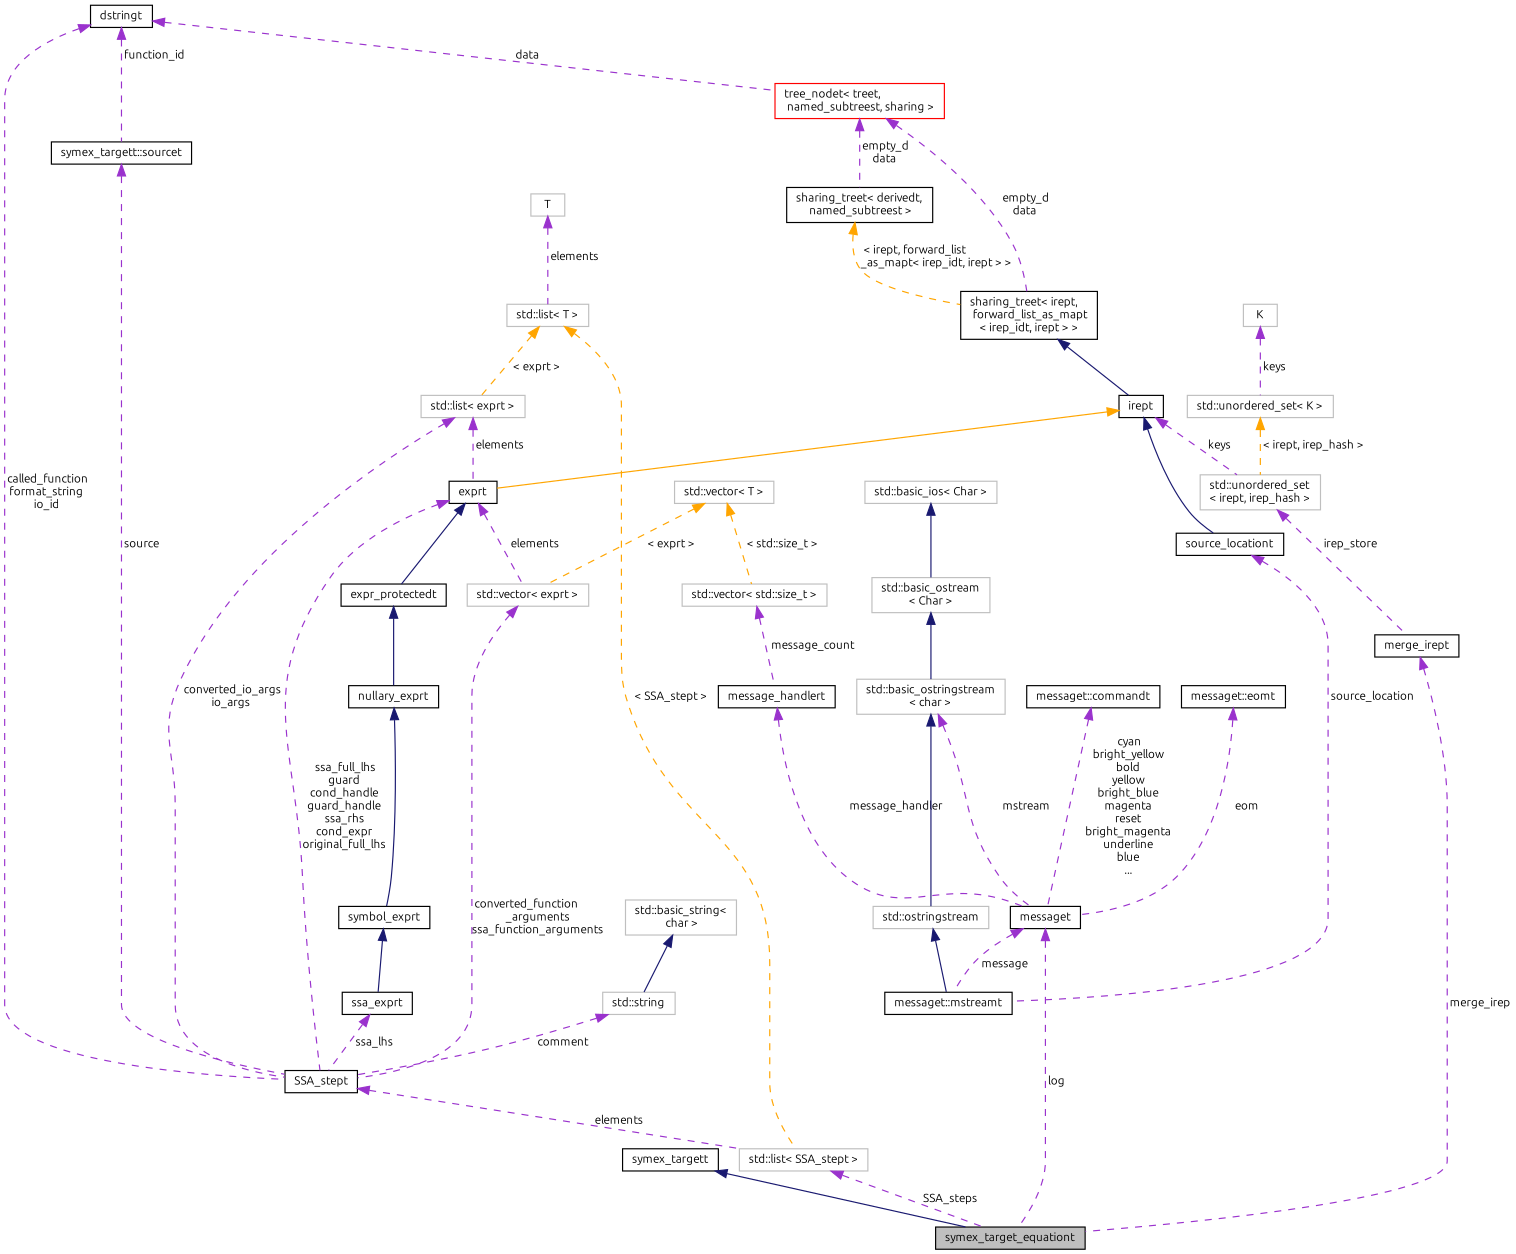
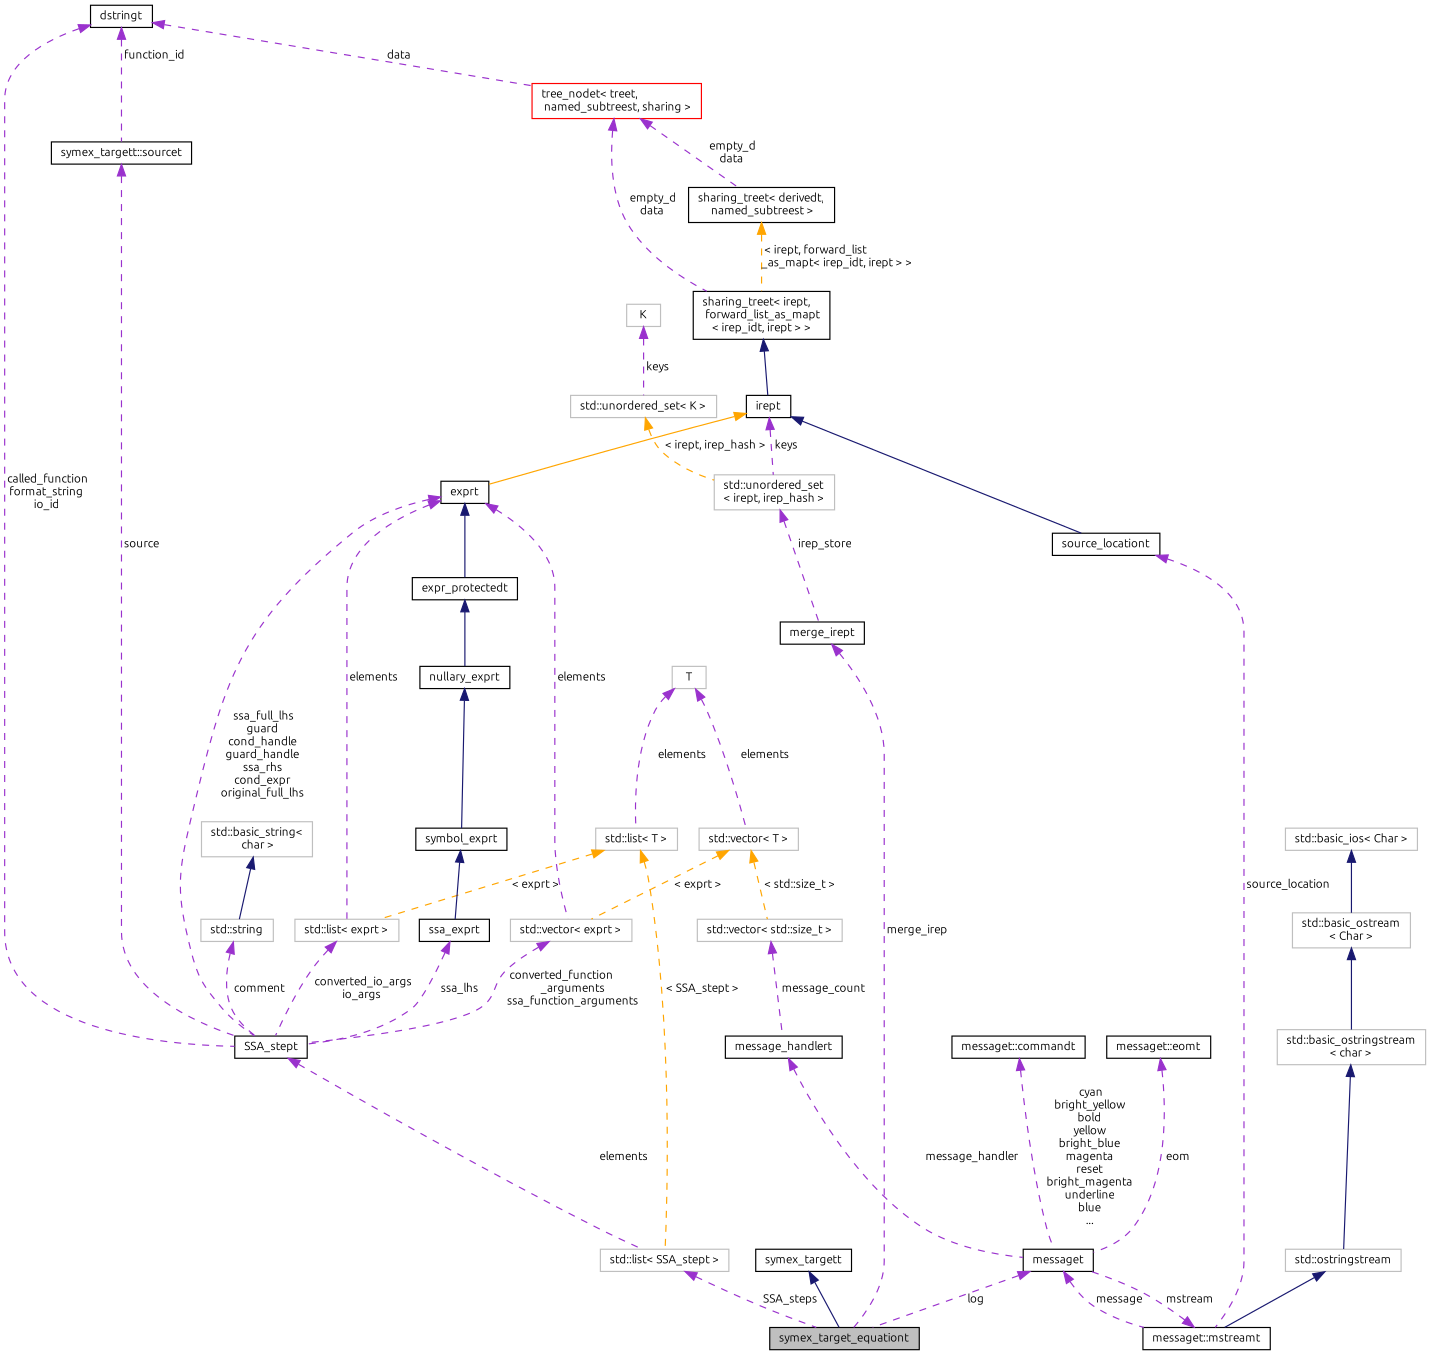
(473, 455) -> (347, 691)
none -> (727, 763)
(973, 823) -> (1140, 1291)
